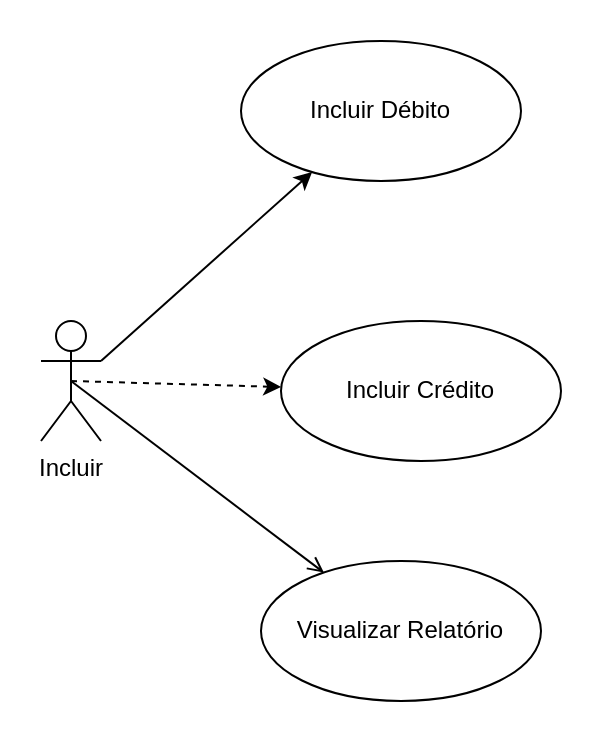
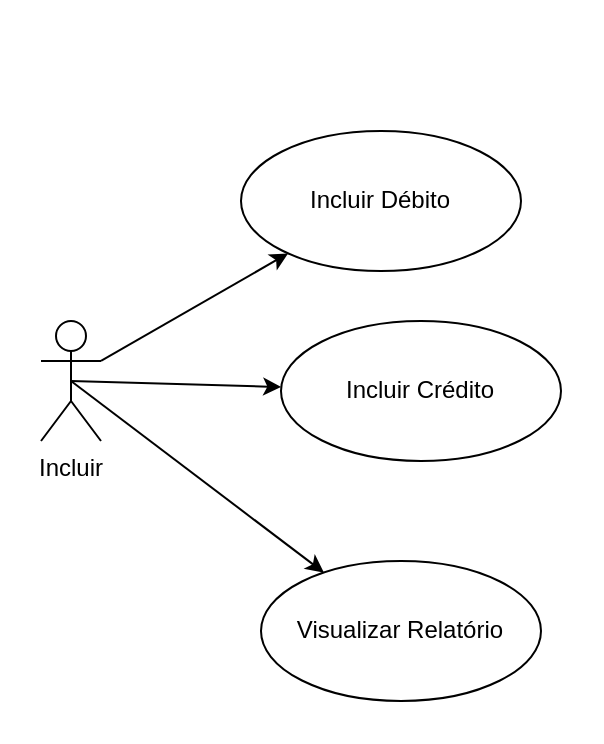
(381, 111) -> (381, 201)
(171, 384) -> (171, 384)
(314, 565) -> (312, 564)
